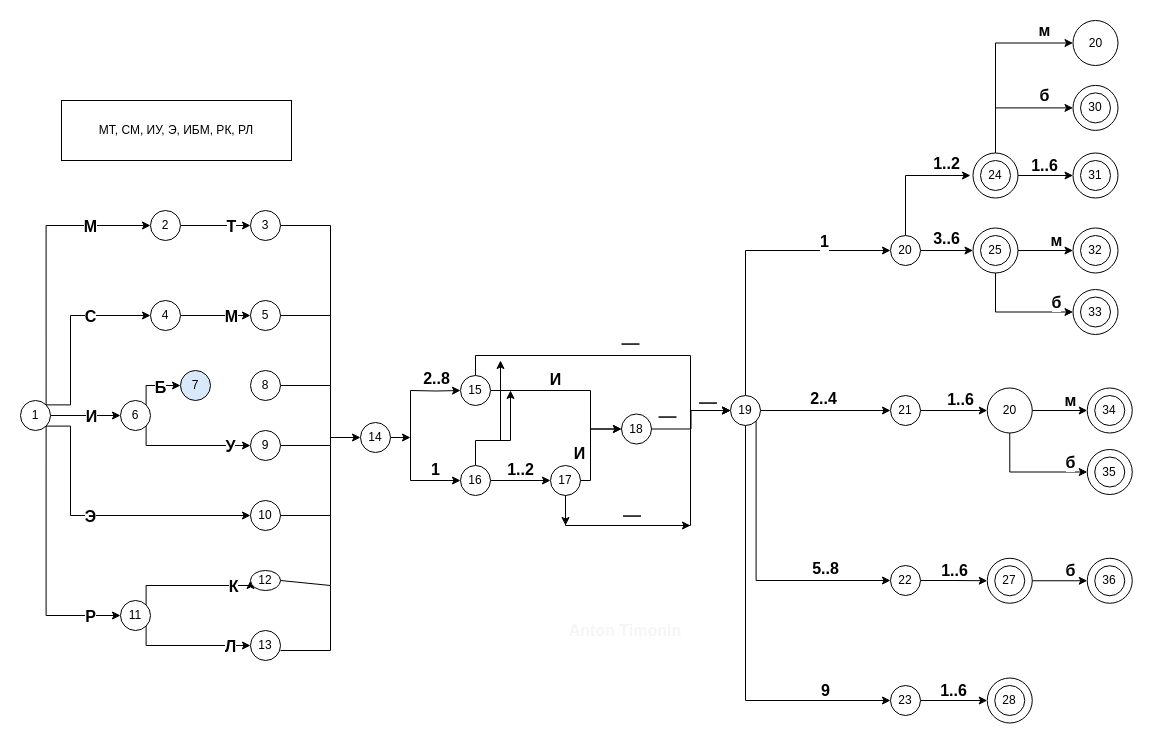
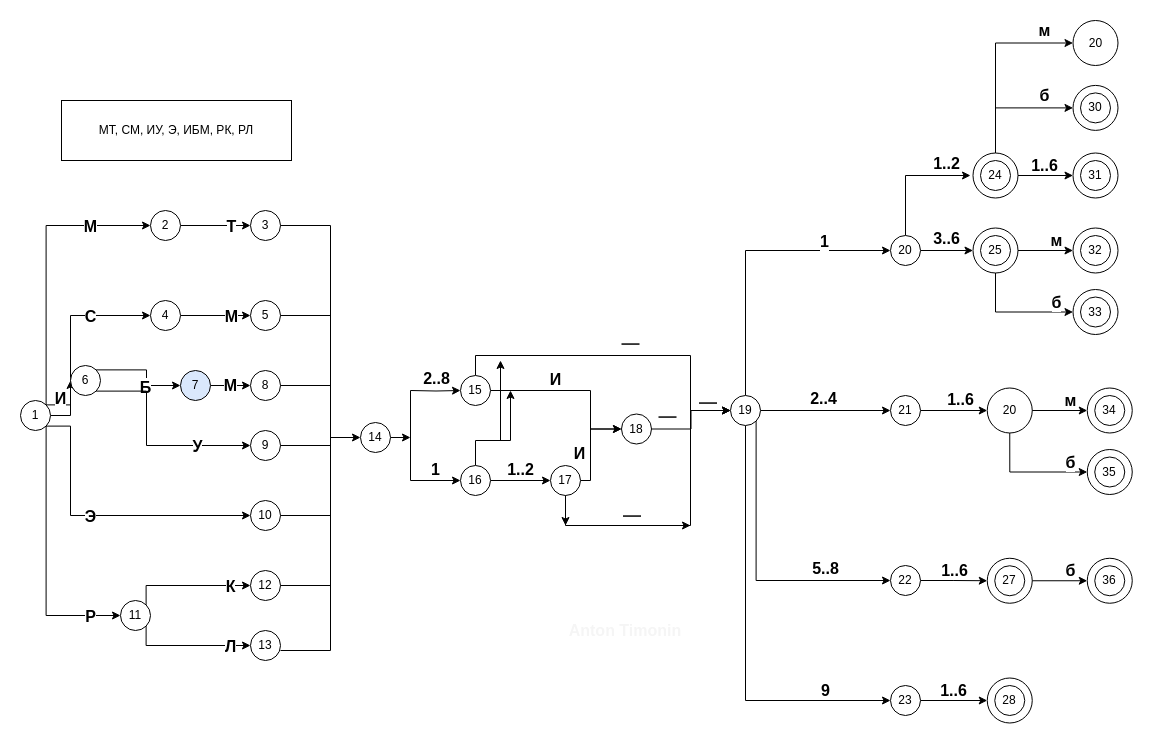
none -> (227, 386)
(136, 416) -> (86, 381)
(266, 581) -> (266, 586)
